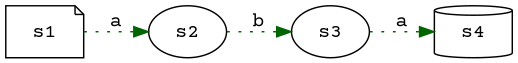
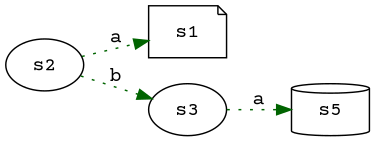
(109, 32) -> (108, 50)
(473, 32) -> (330, 110)
